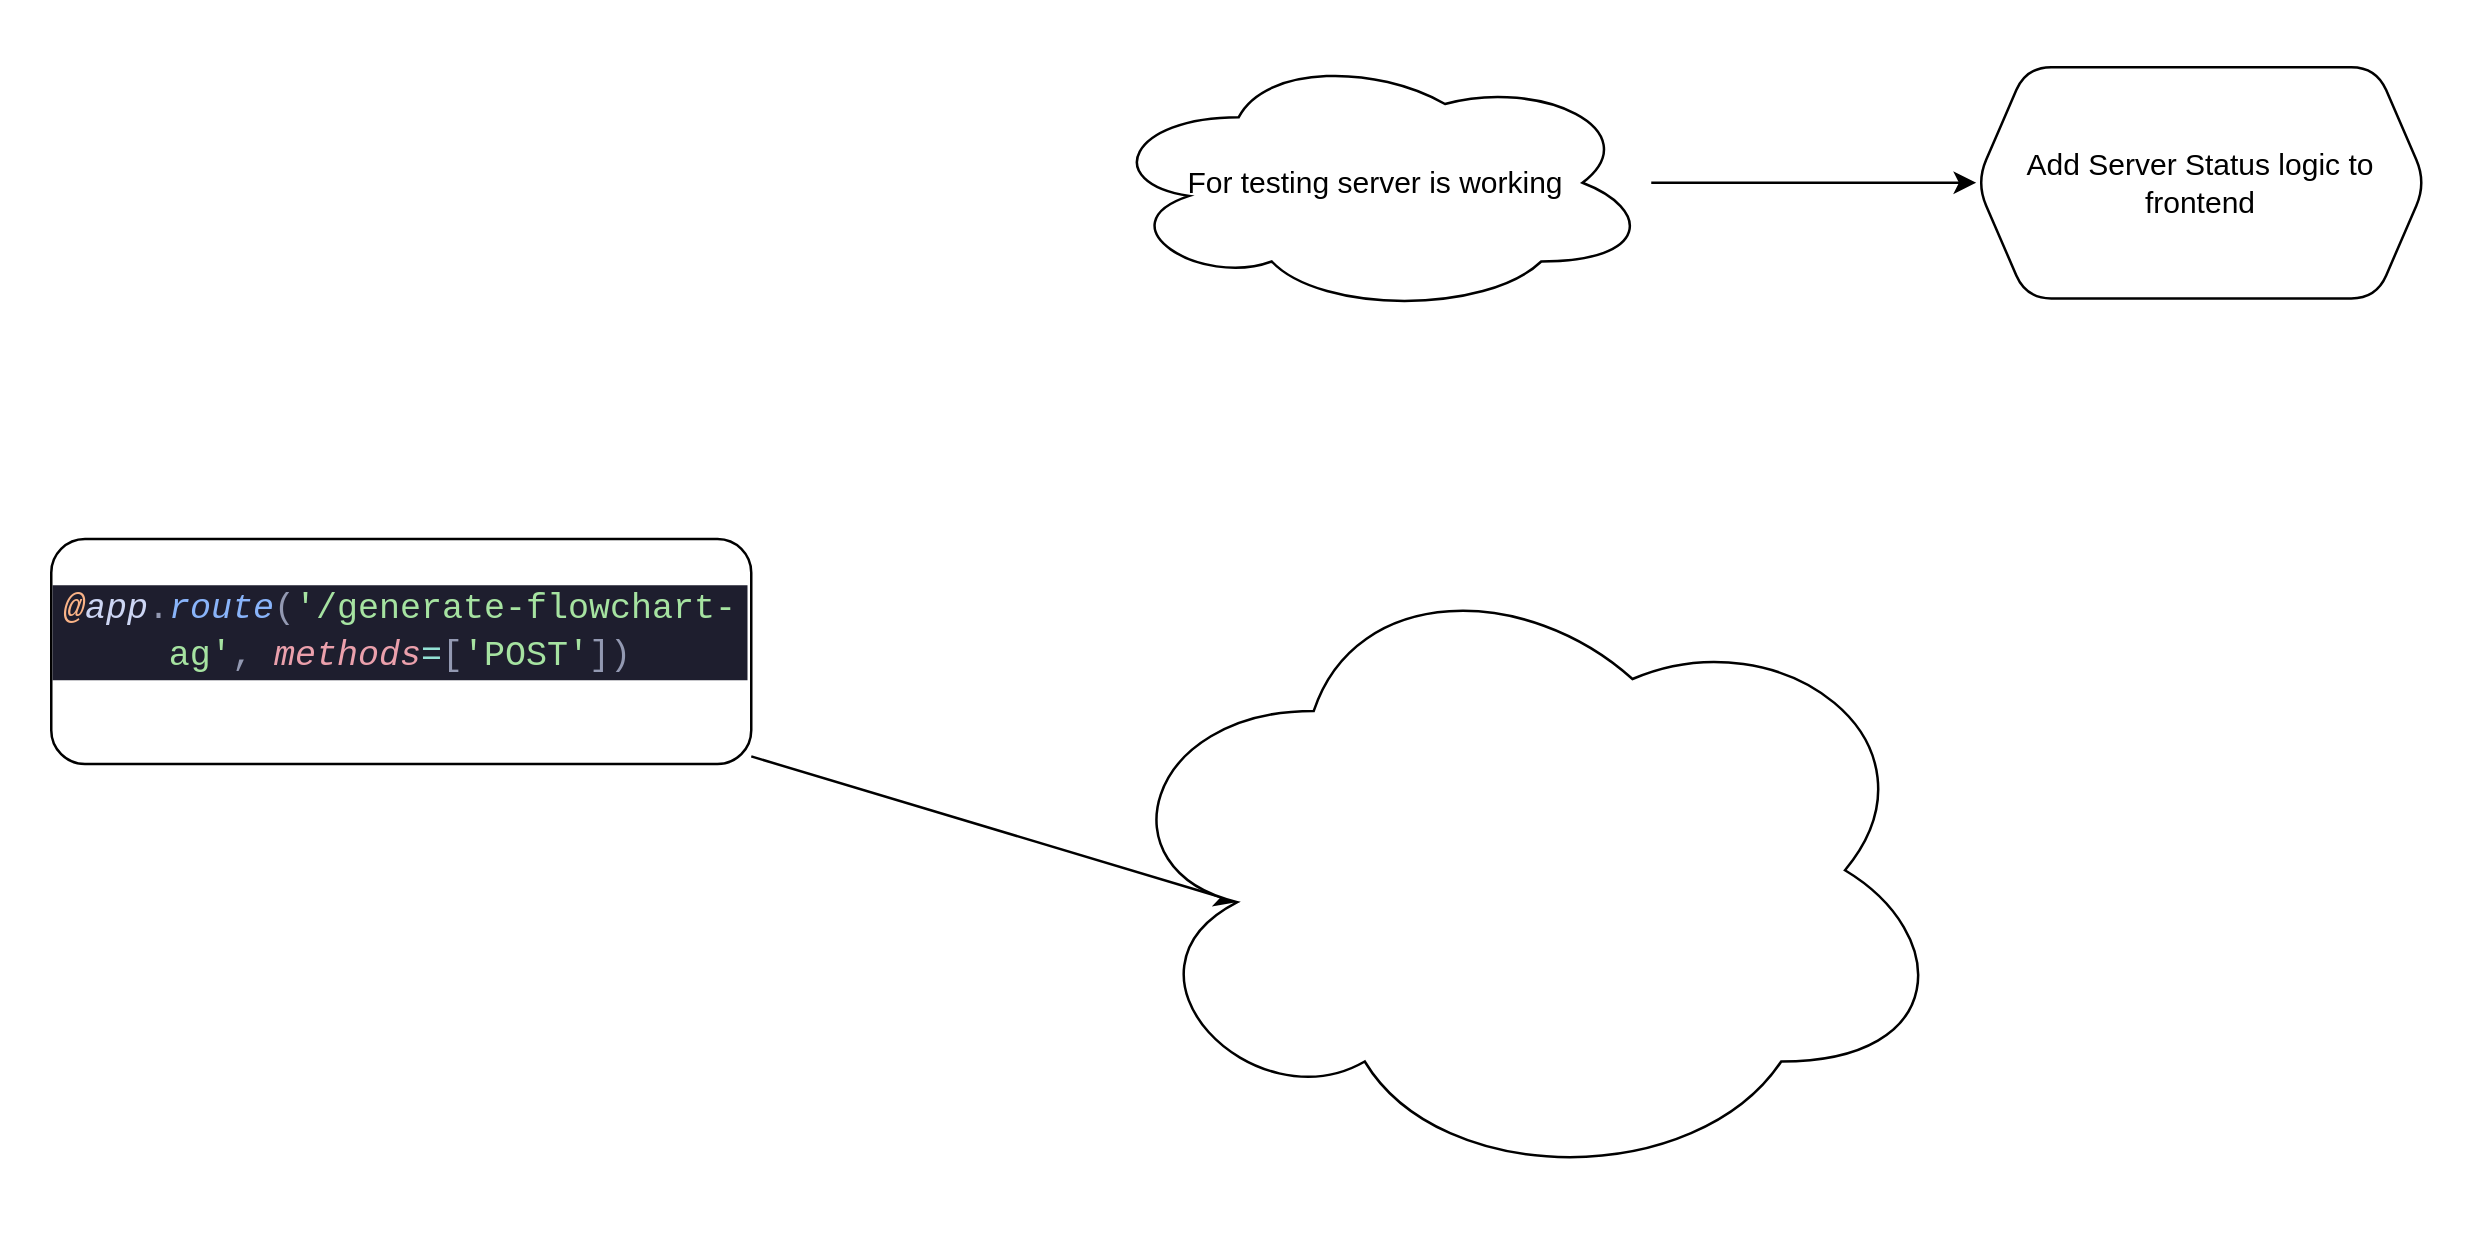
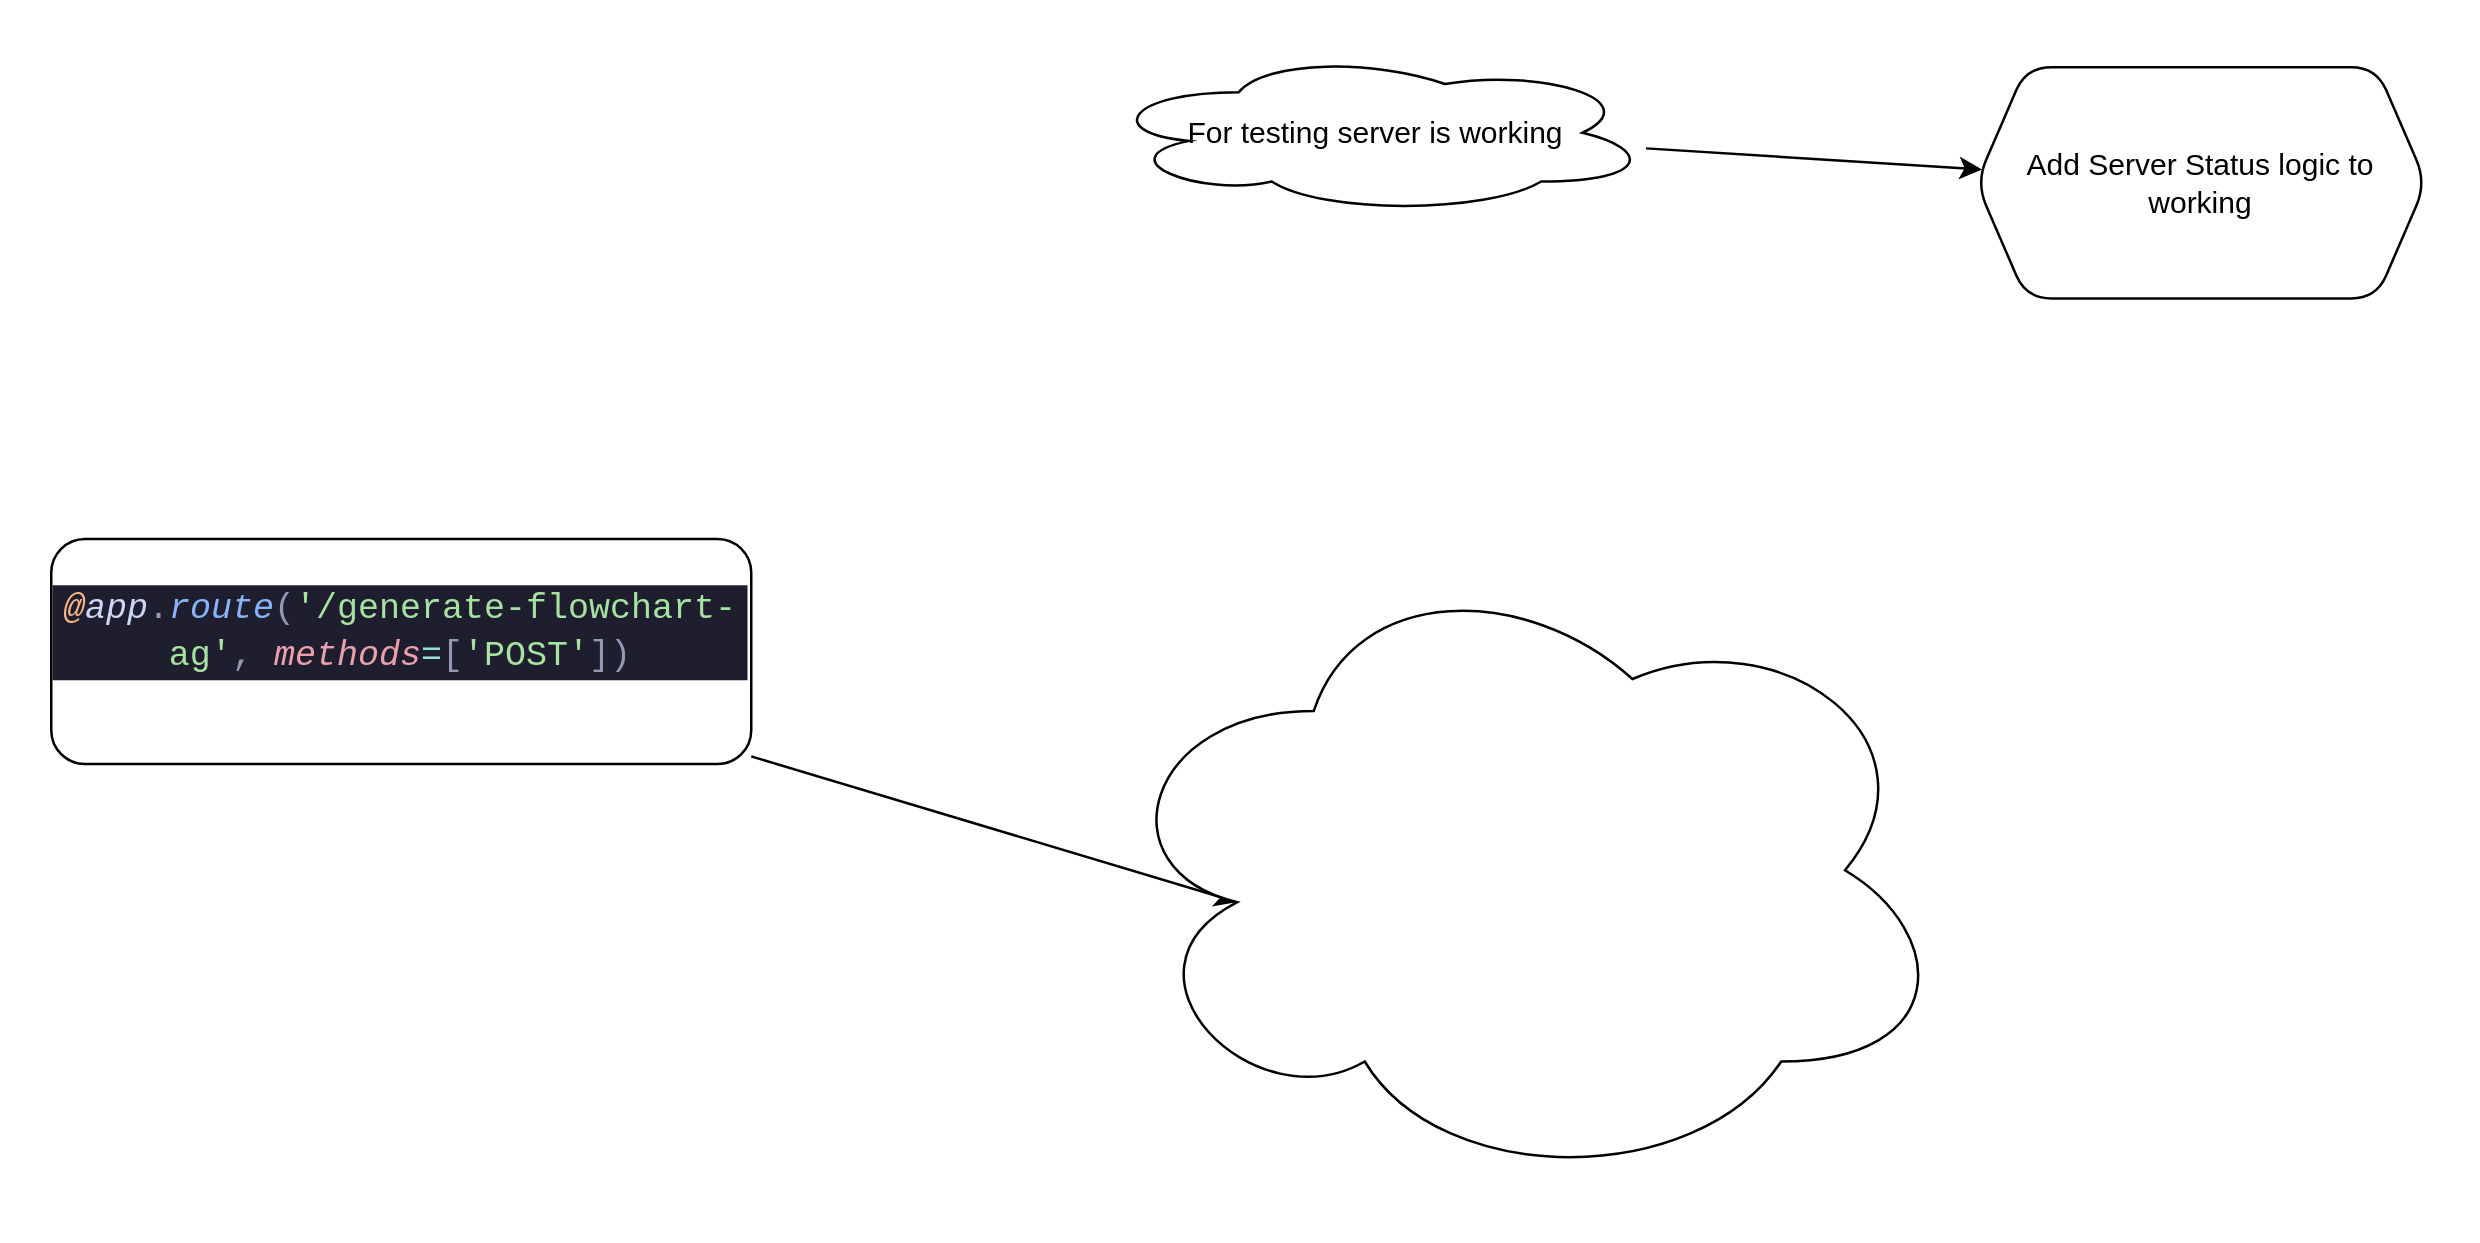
(1376, 183) -> (1376, 133)
(2201, 184) -> (2201, 184)
